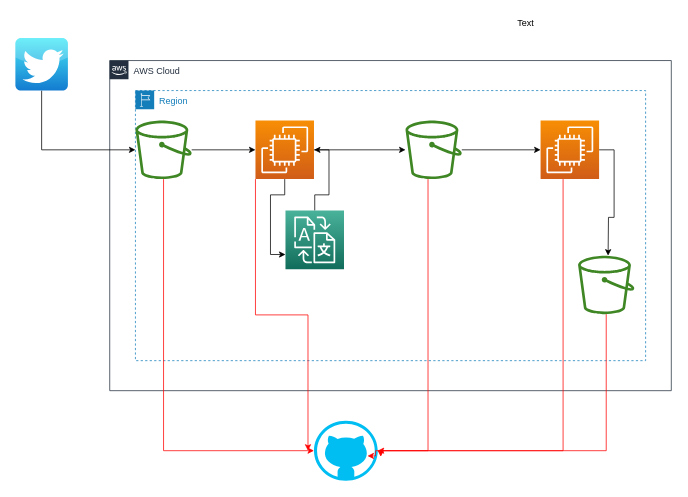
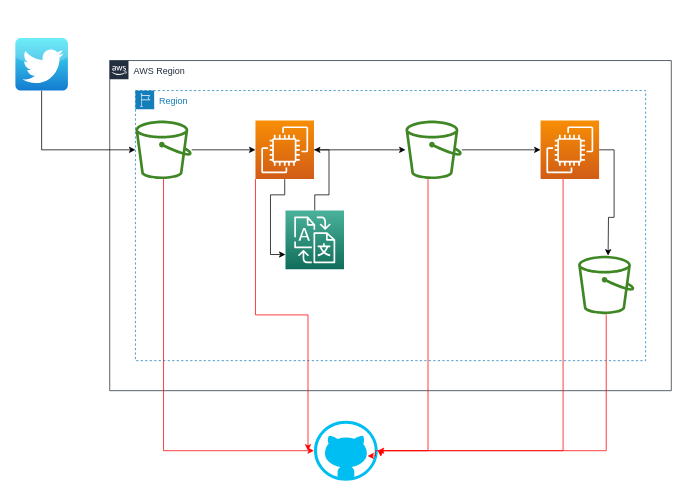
(525, 23) -> none
(154, 71) -> (157, 71)
